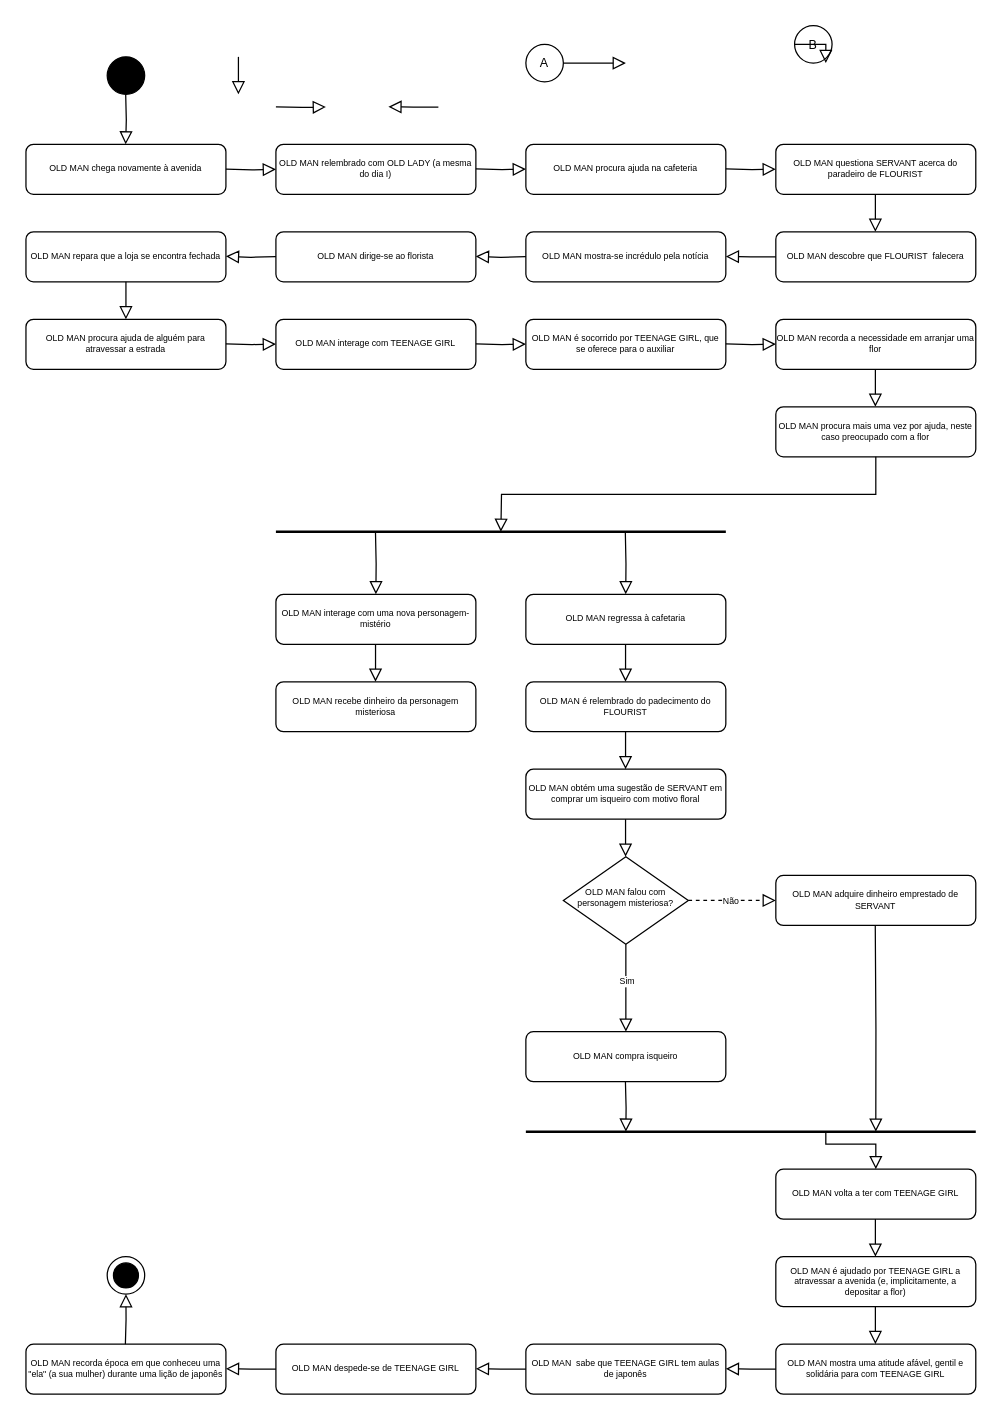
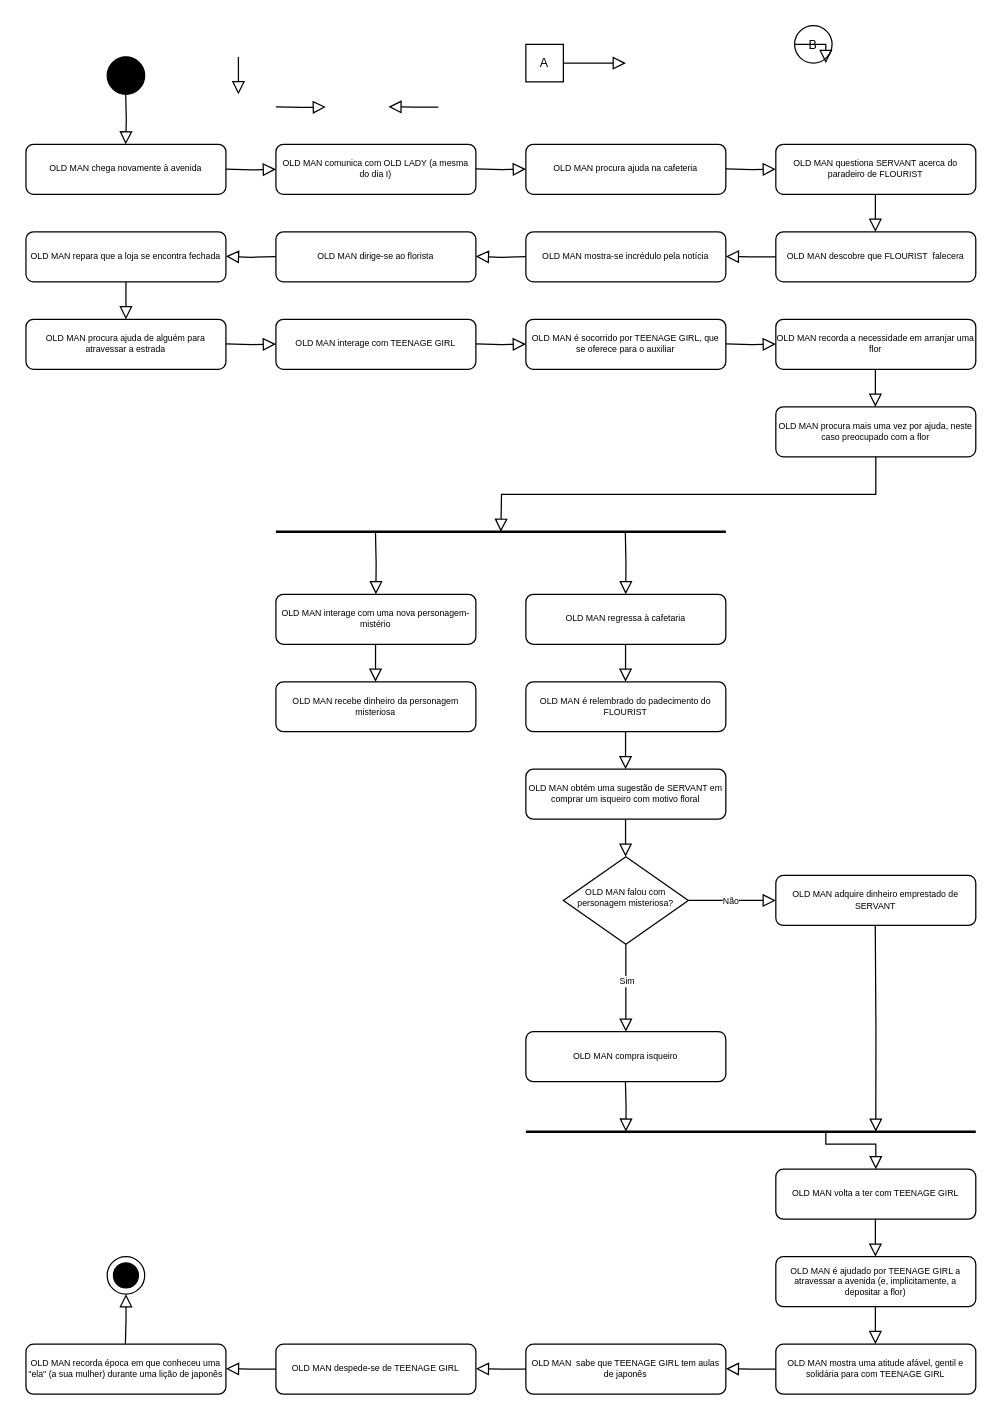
(544, 63) -> (544, 63)
(376, 169) -> (376, 169)
(706, 901) -> (706, 901)
